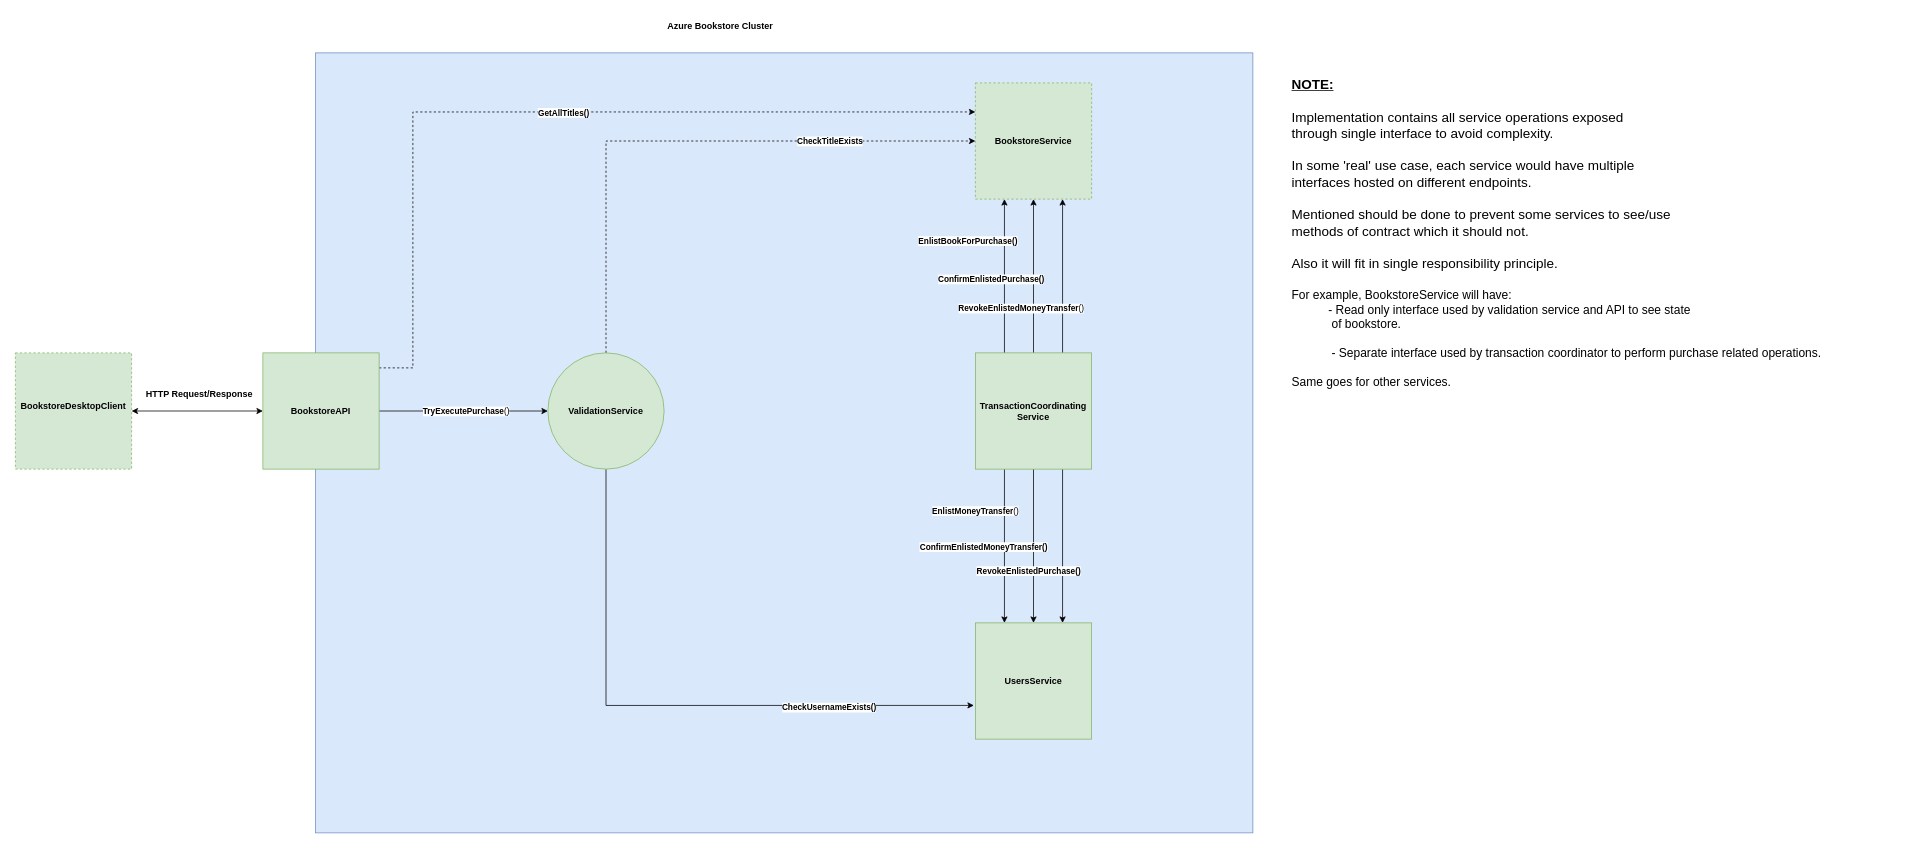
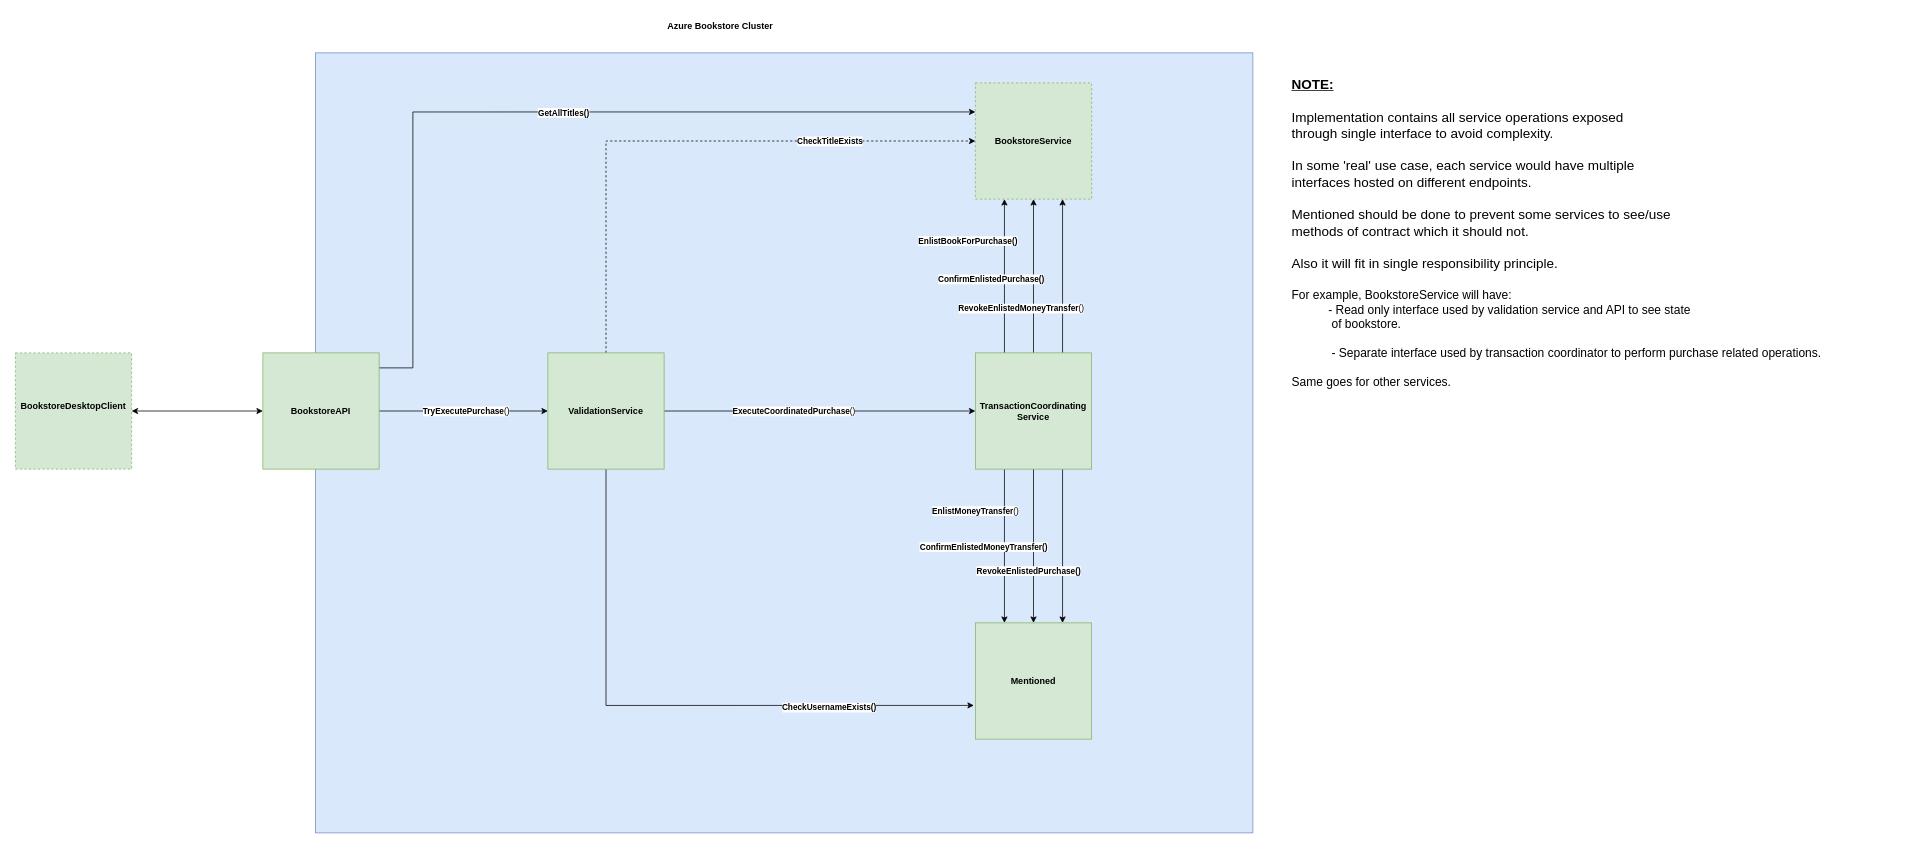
(413, 194) -> (413, 194)
(199, 394) -> none
(606, 411) -> (606, 411)
none -> (793, 411)
(1034, 681) -> (1034, 681)
